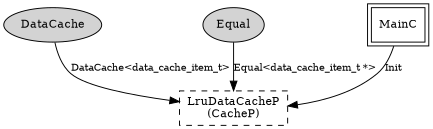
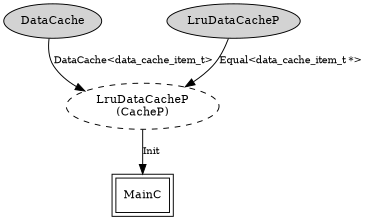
(234, 25) -> (234, 21)
(354, 88) -> (143, 147)
(234, 108) -> (143, 106)
